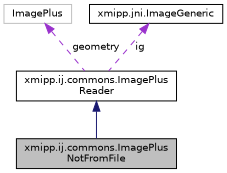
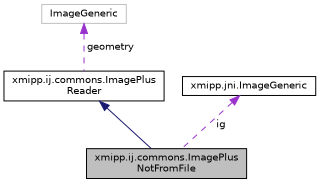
(38, 14) -> (84, 14)
(126, 51) -> (207, 126)
